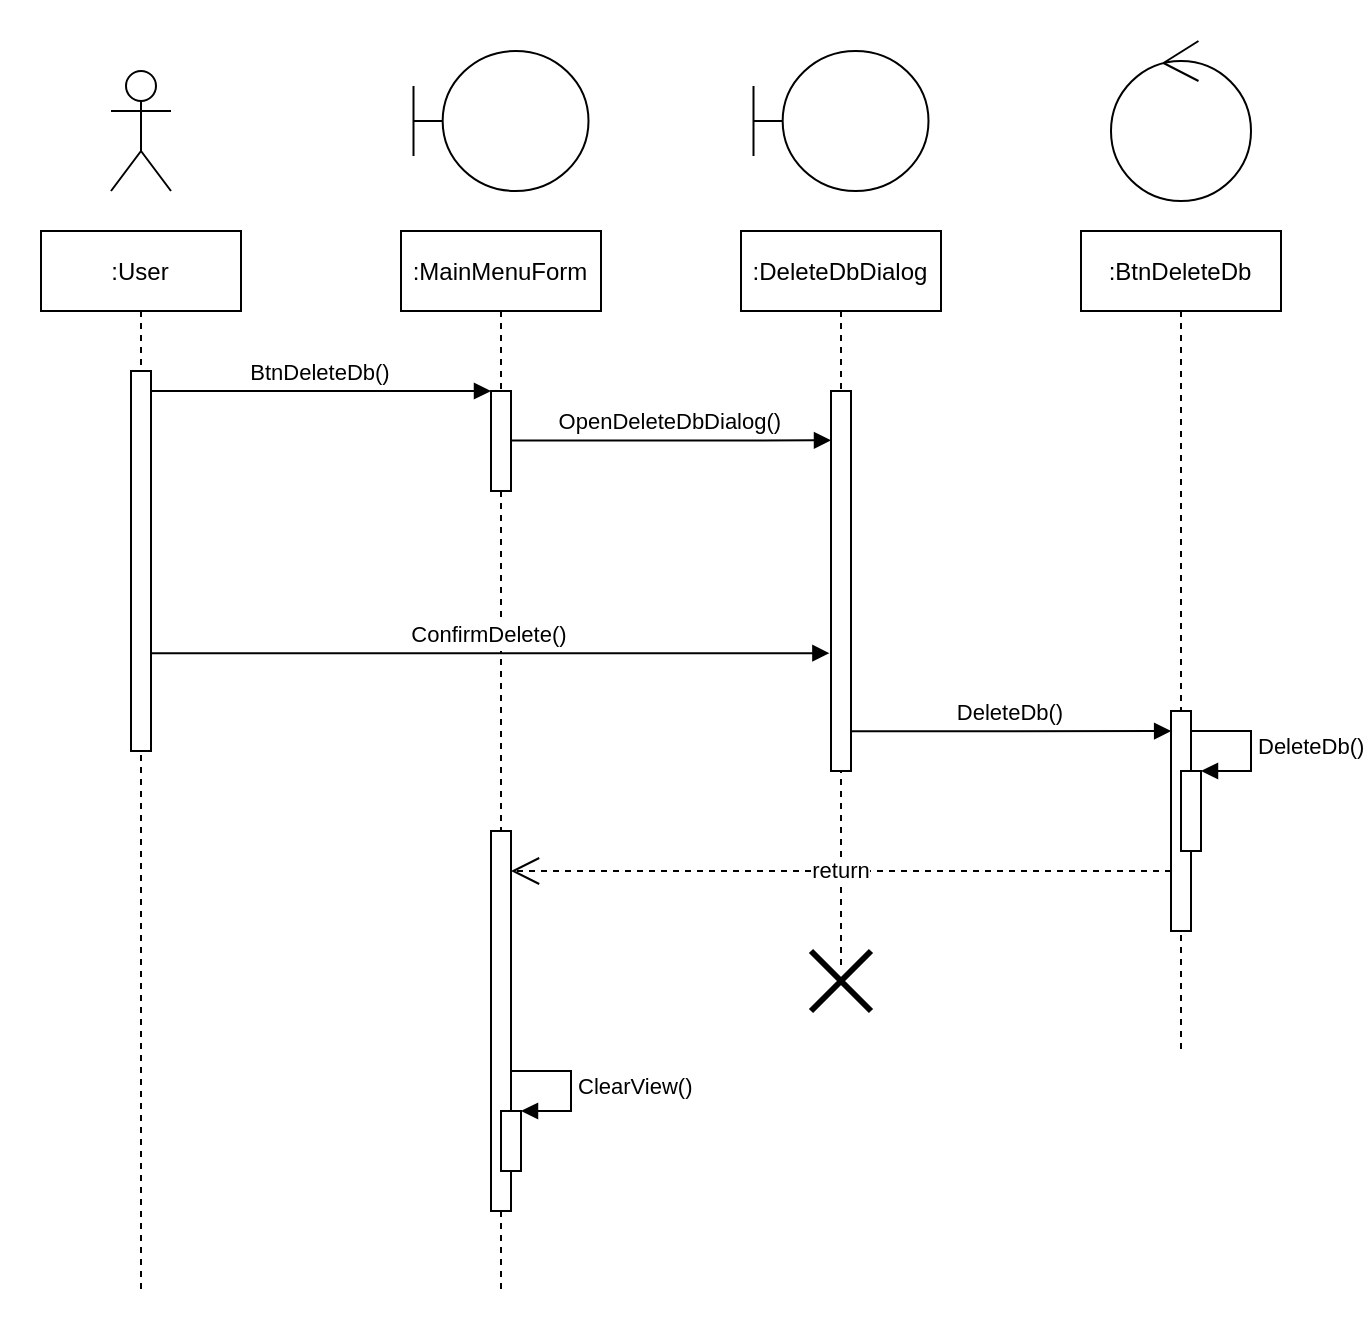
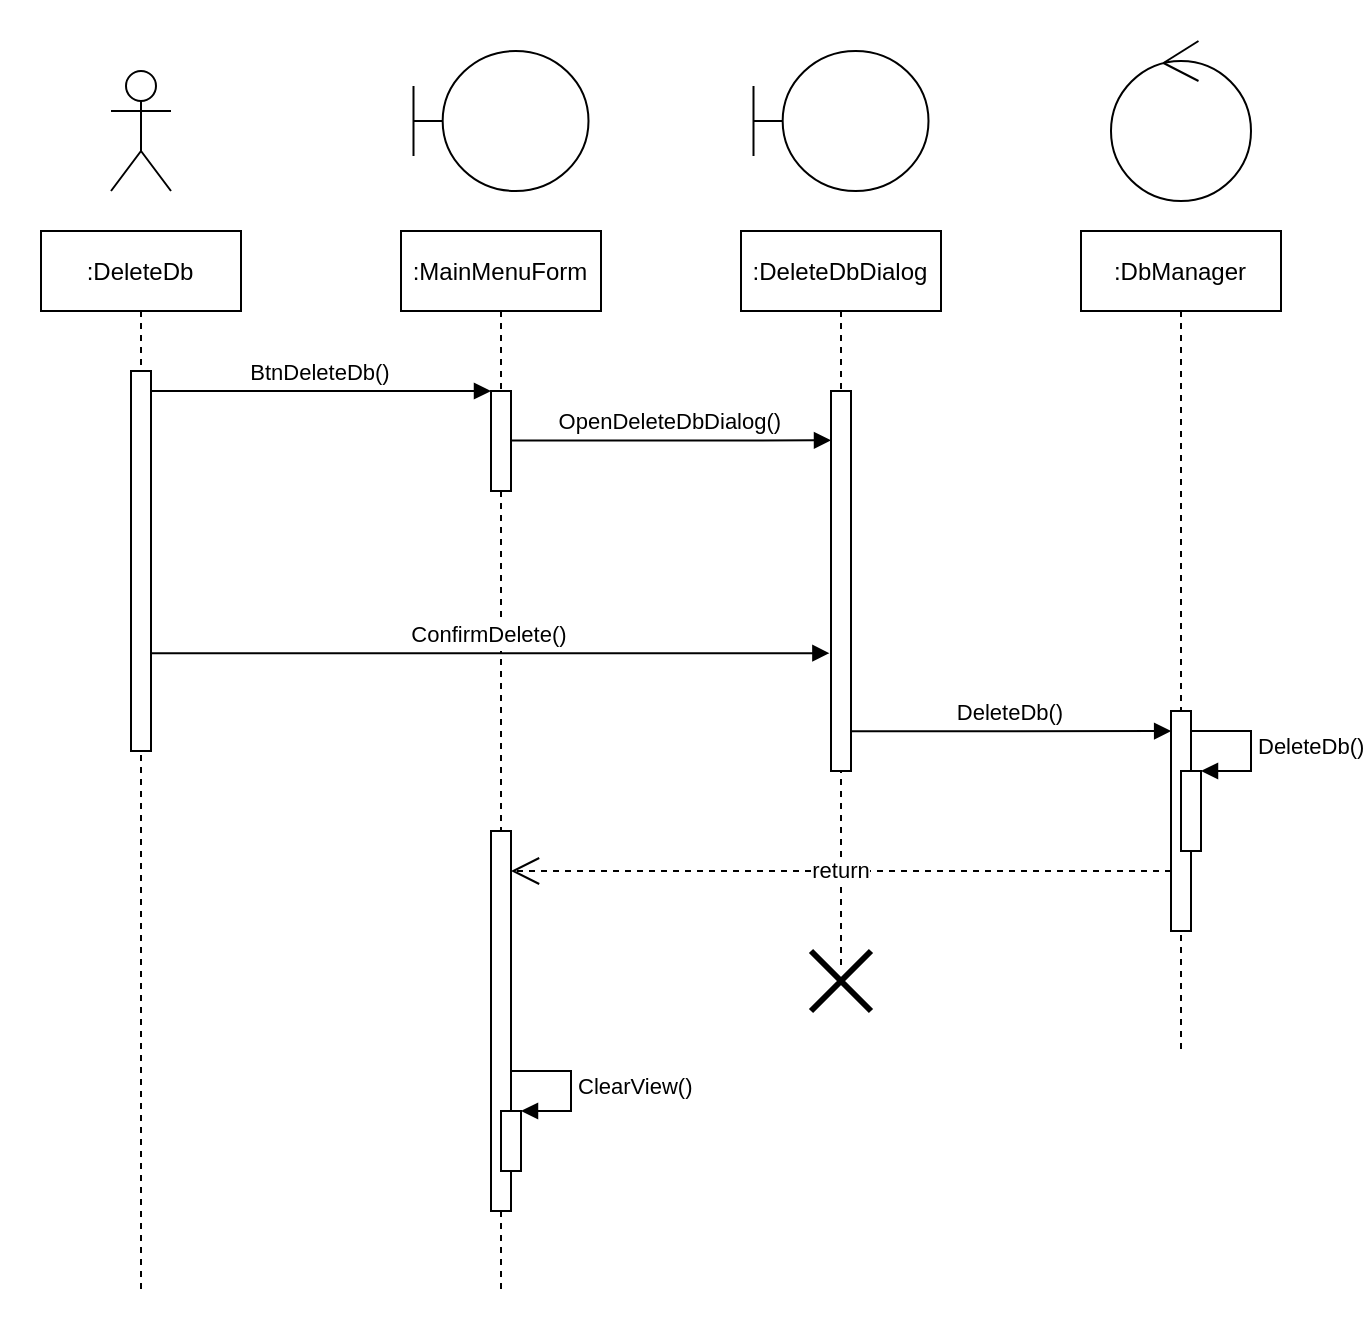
(140, 272) -> (140, 272)
(1180, 272) -> (1180, 272)
